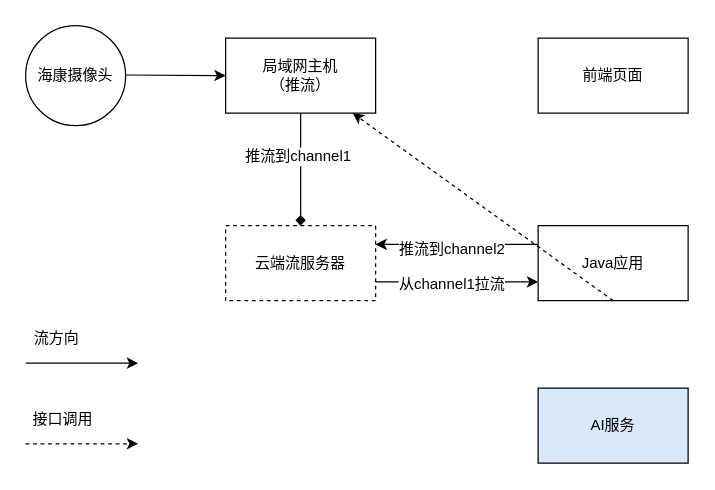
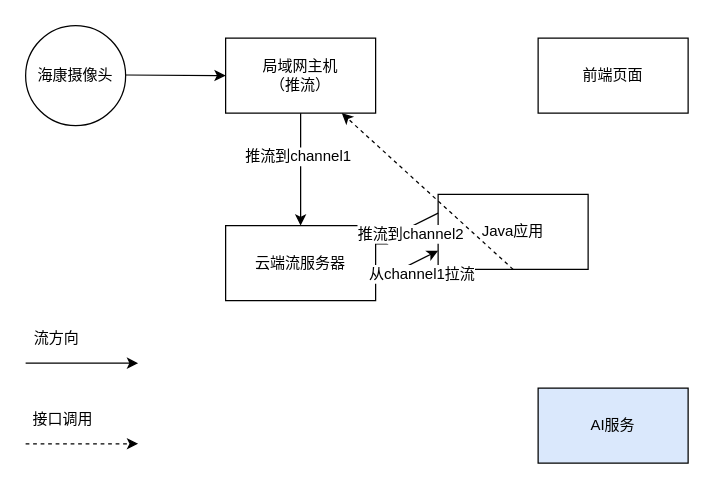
(301, 214) -> (301, 215)
(301, 263) -> (301, 263)
(613, 263) -> (513, 232)
